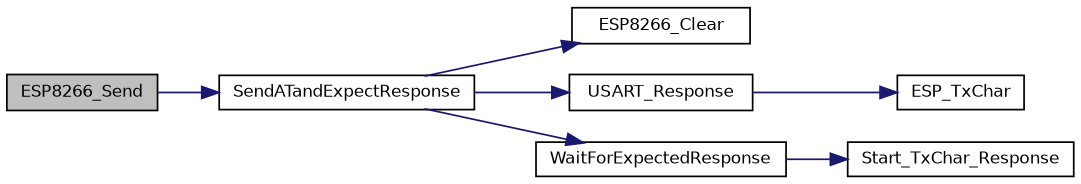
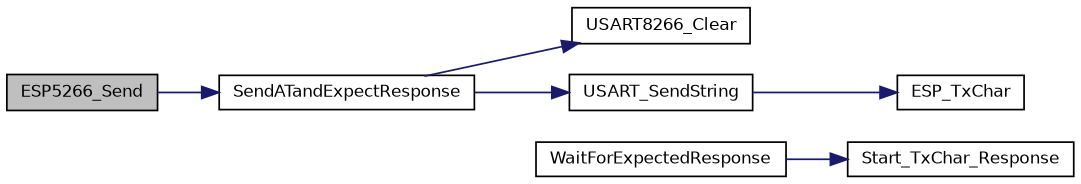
(661, 26) -> (661, 26)
(82, 92) -> (82, 92)
(661, 92) -> (661, 92)
(496, 124) -> none
